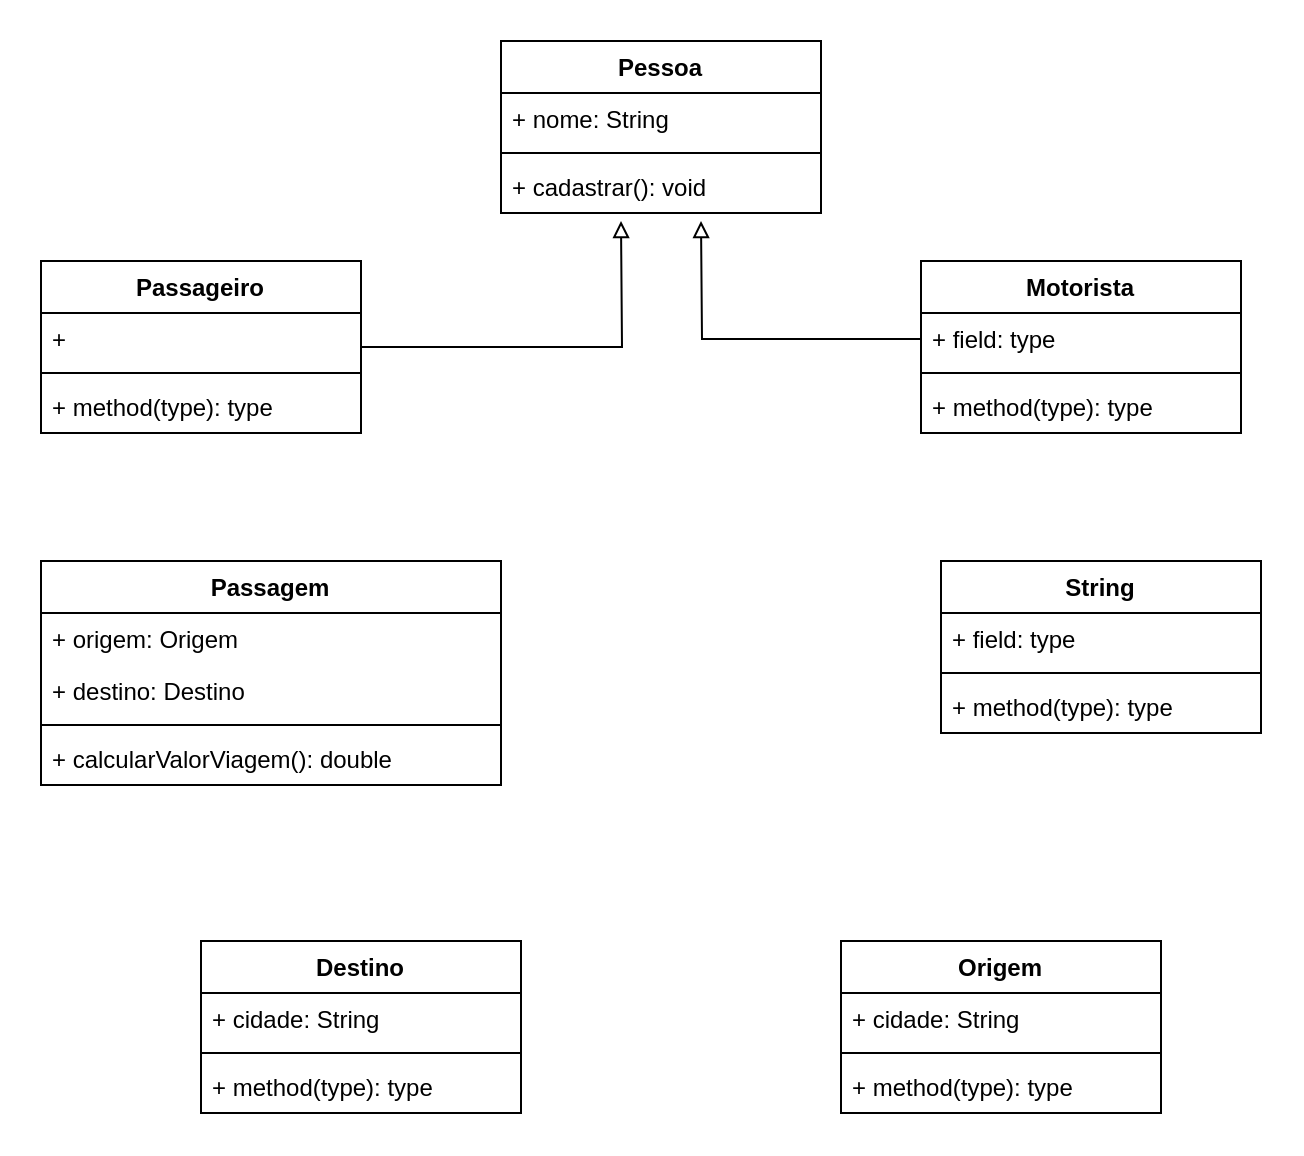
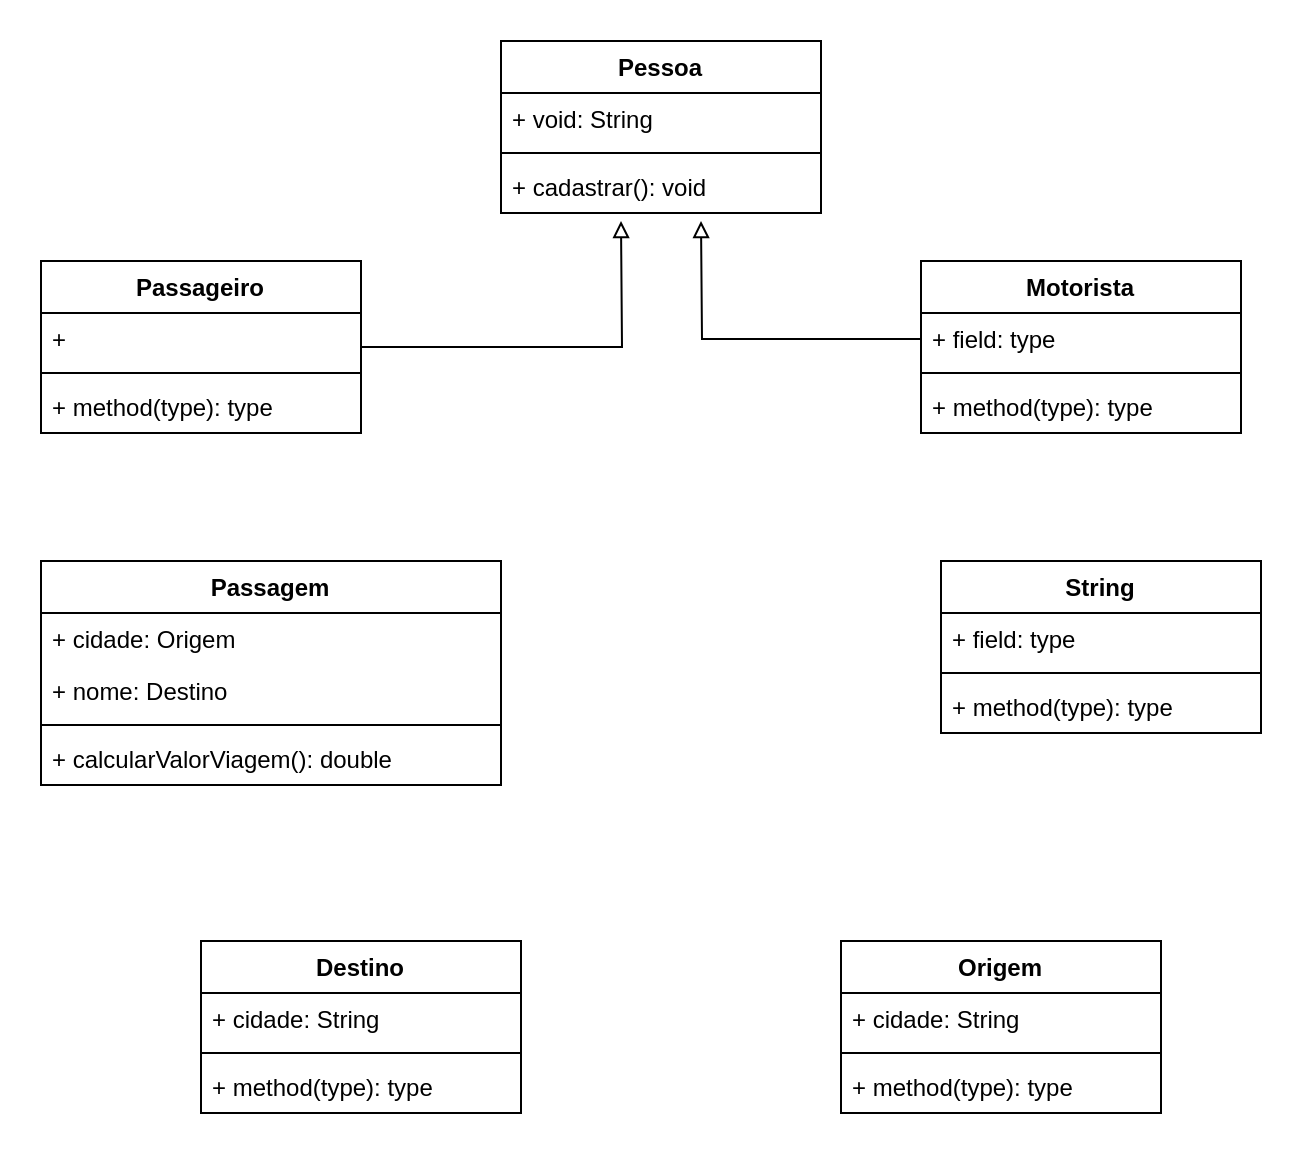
(595, 121) -> (591, 121)
(145, 641) -> (145, 641)
(158, 693) -> (141, 693)
